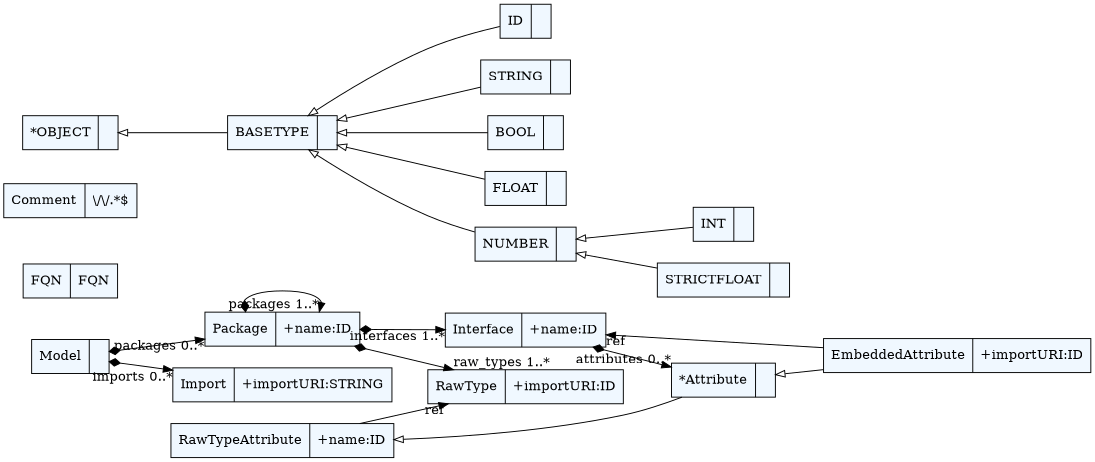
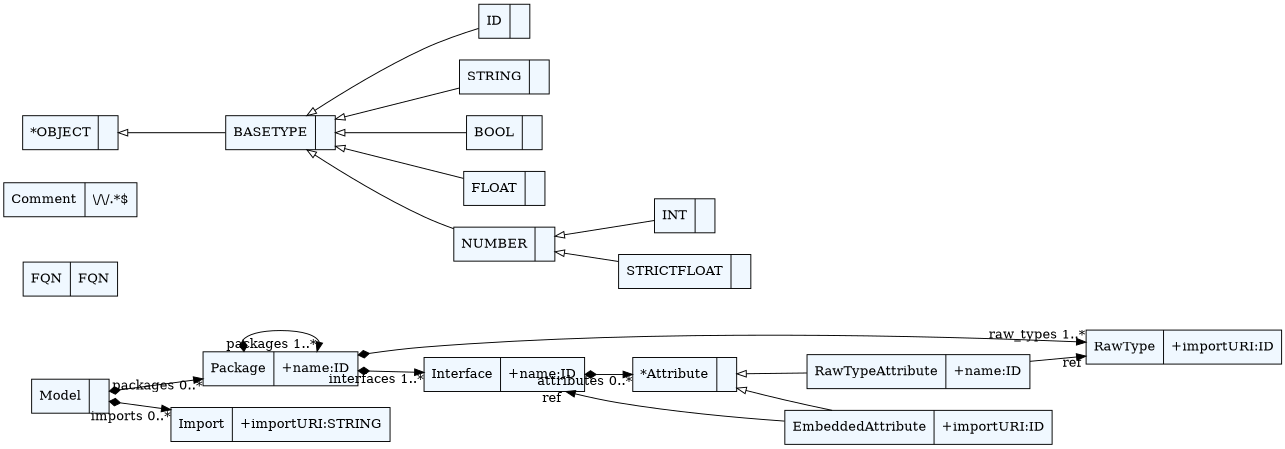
(544, 428) -> (777, 373)
